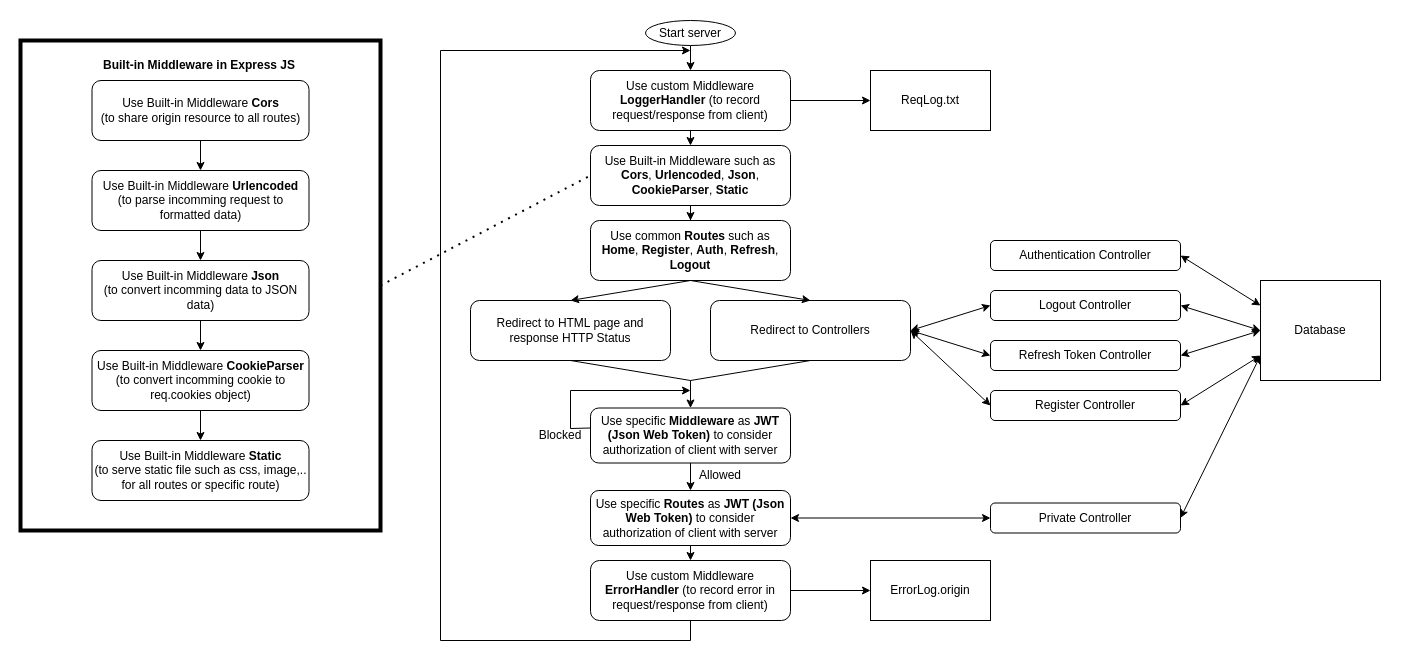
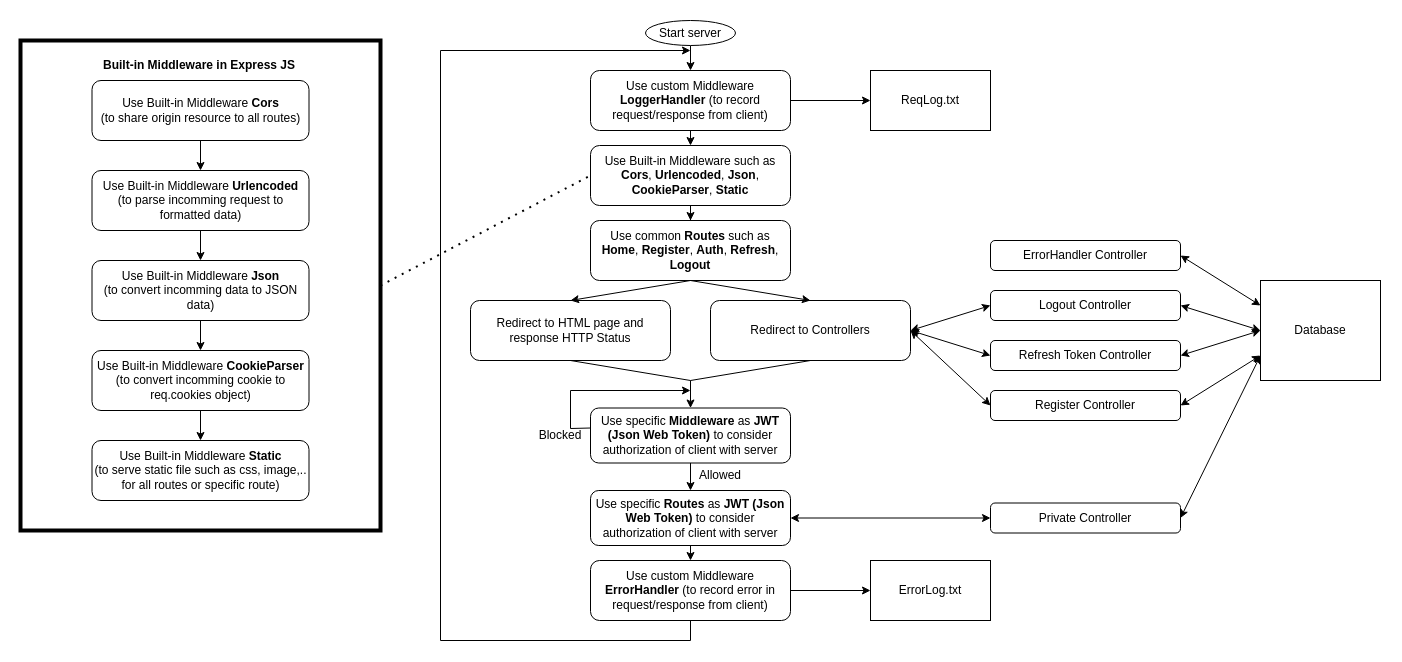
(1086, 256) -> (1086, 256)
(931, 591) -> (931, 591)
